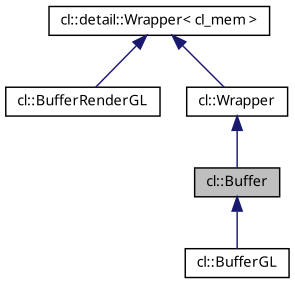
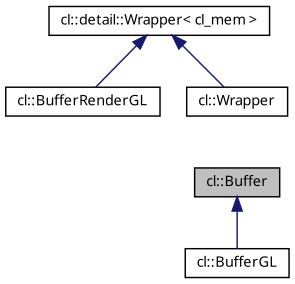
(237, 150) -> none
